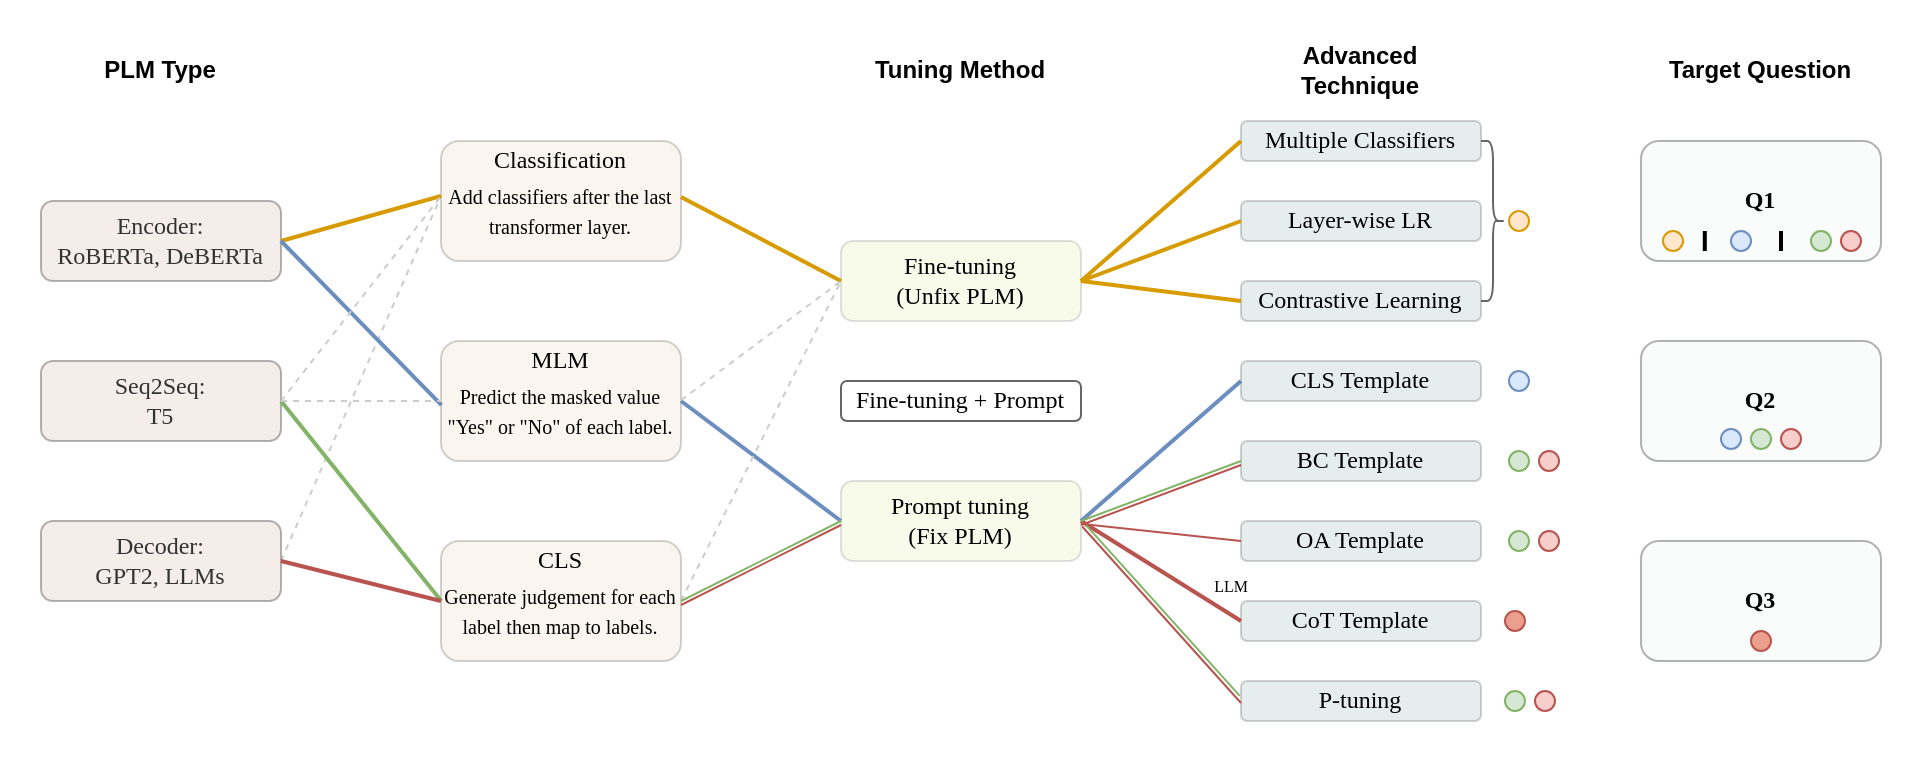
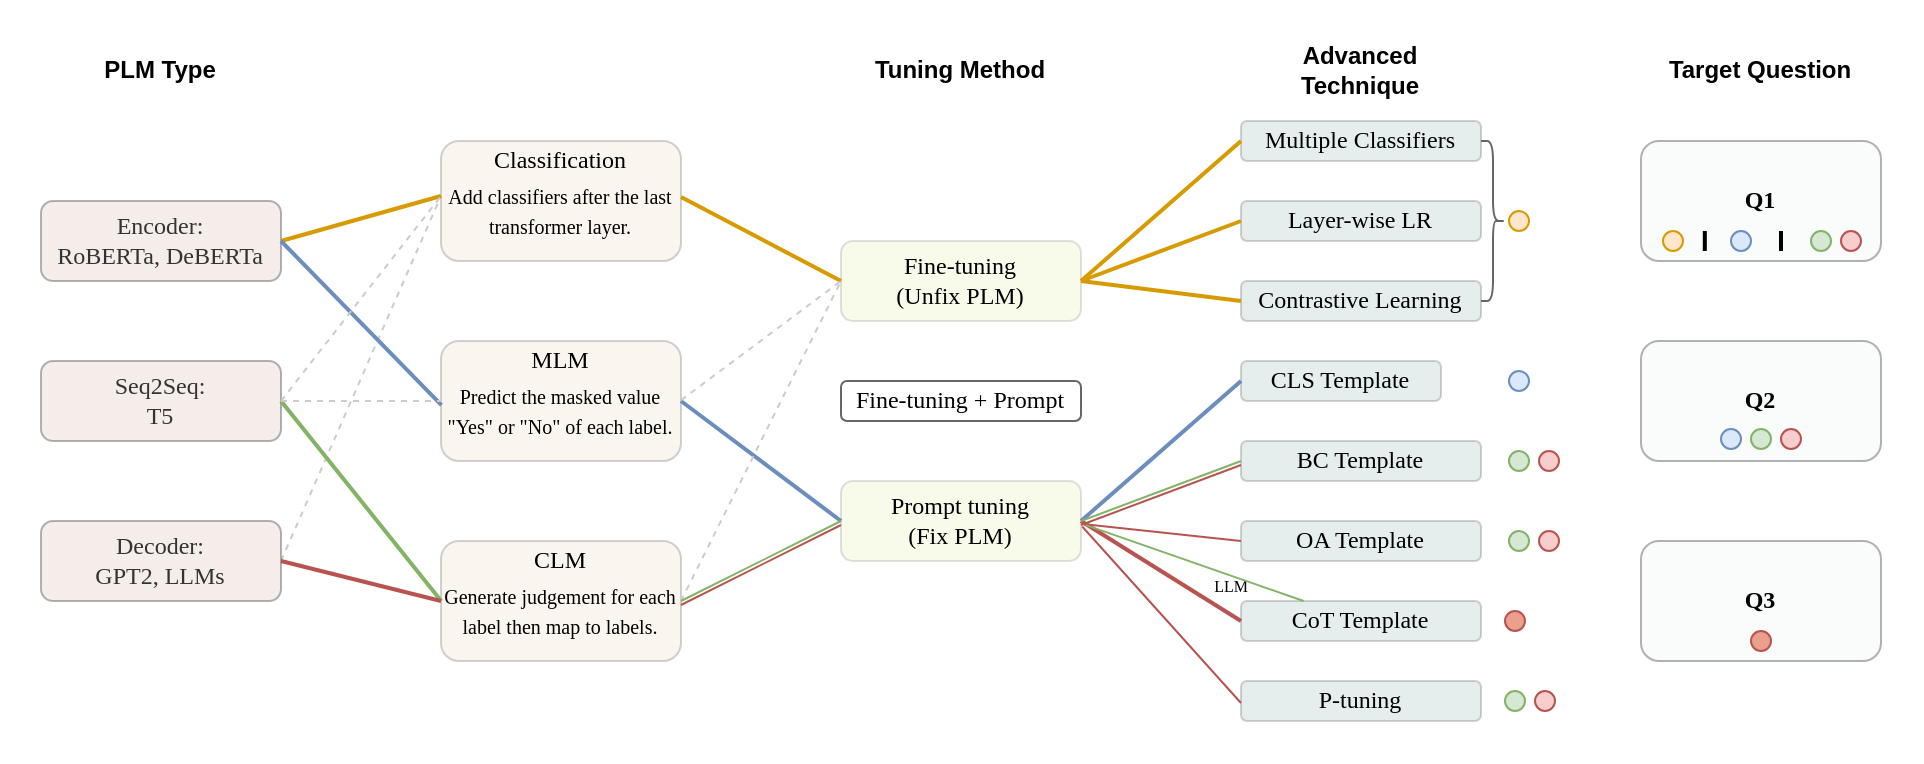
(1361, 381) -> (1341, 381)
(561, 561) -> (561, 561)
(1166, 614) -> (1203, 566)
